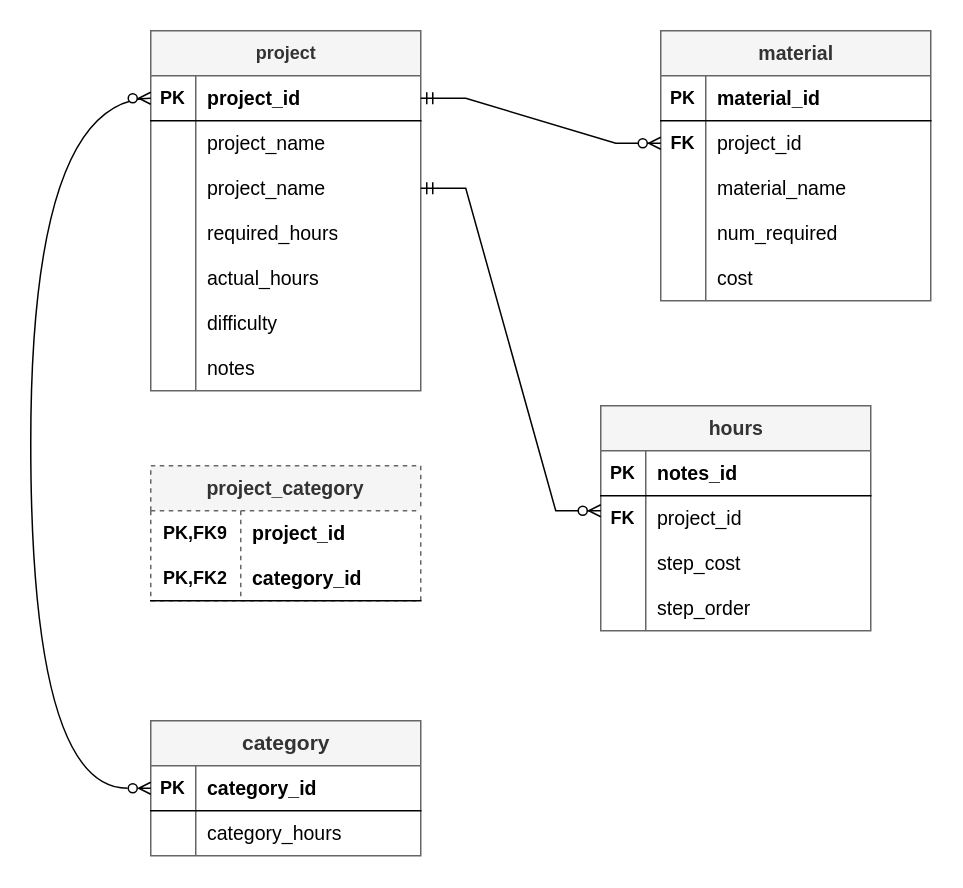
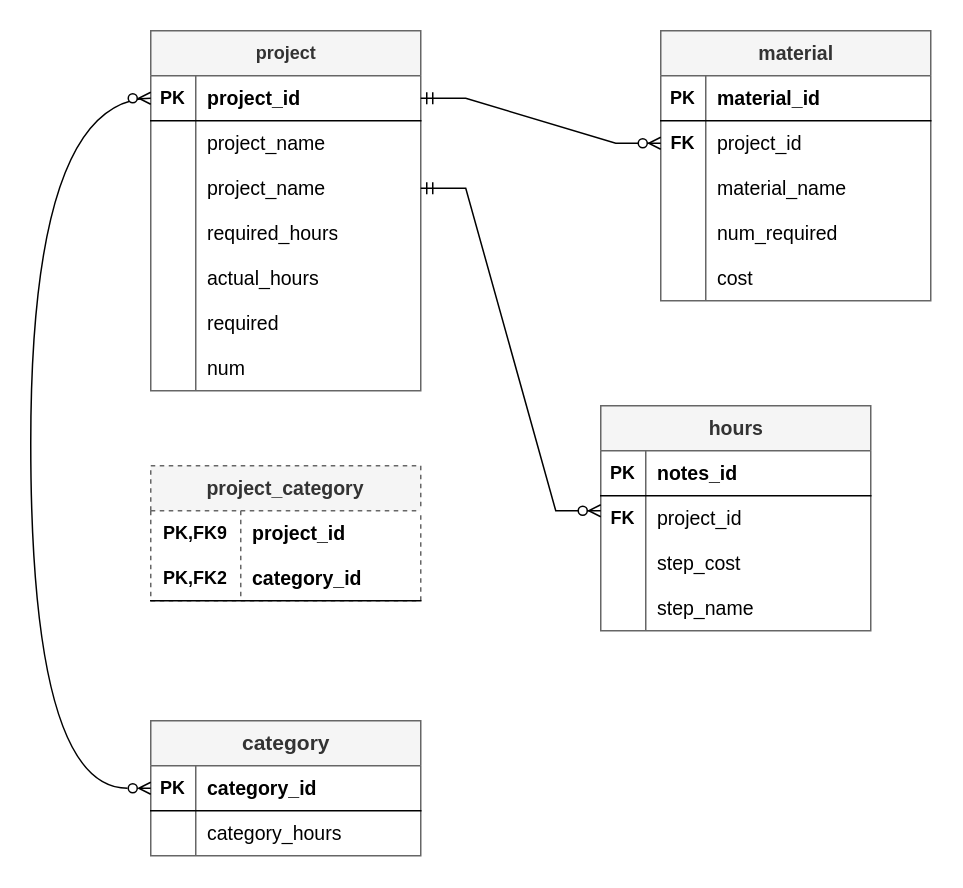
(255, 323) -> (249, 323)
(235, 368) -> (224, 368)
(712, 608) -> (707, 608)
